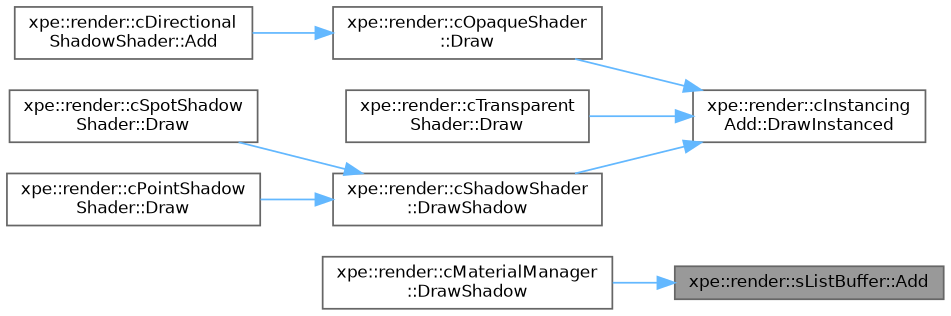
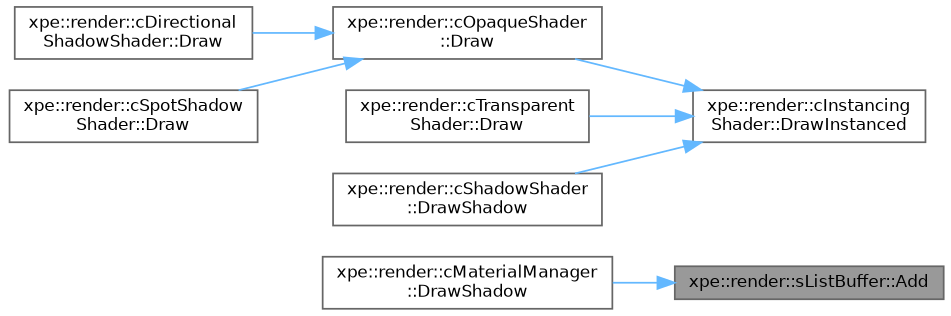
(134, 33) -> (134, 33)
(809, 116) -> (809, 116)
(292, 156) -> (292, 77)
(134, 199) -> none
